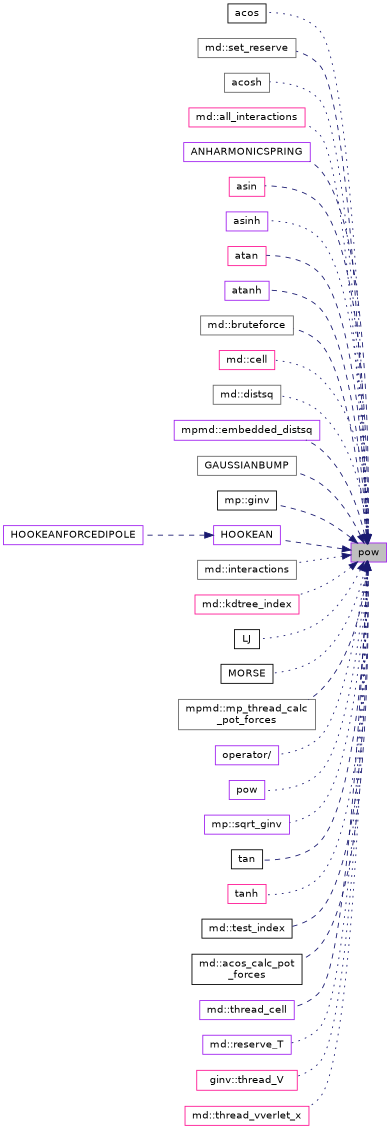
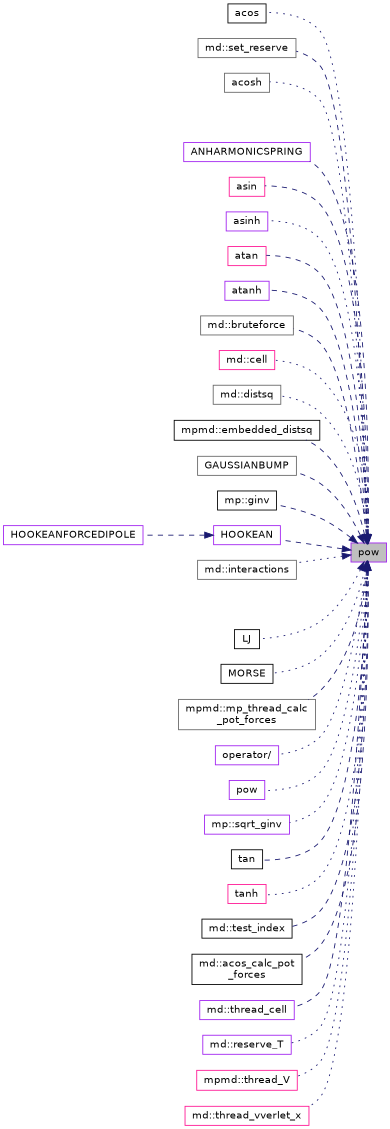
(247, 117) -> none
(247, 430) -> (247, 430)
(247, 604) -> none
(247, 1080) -> (247, 1080)
